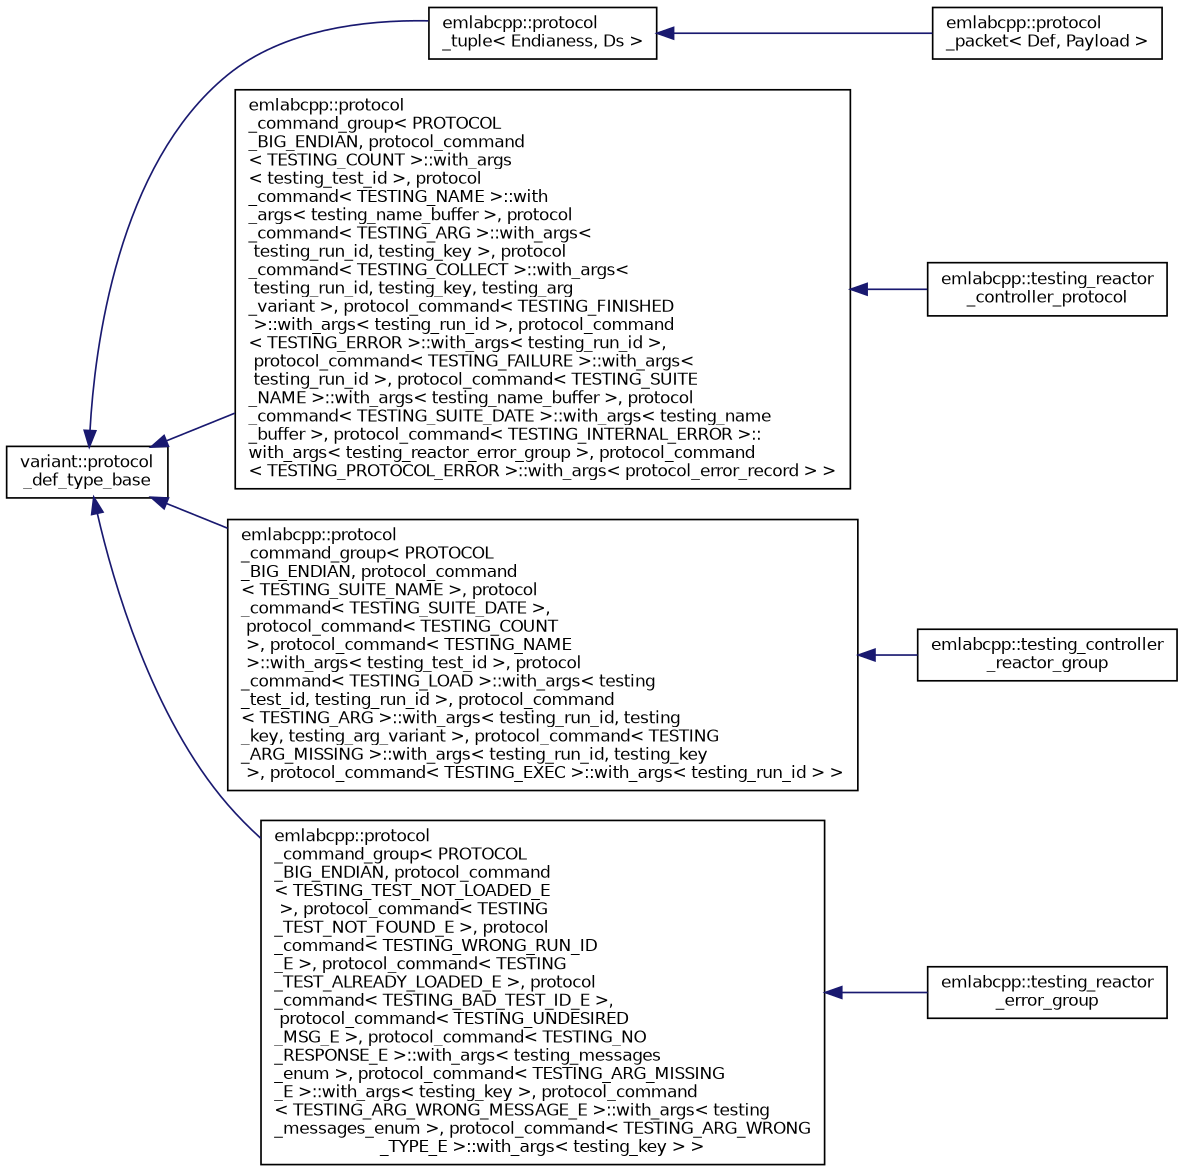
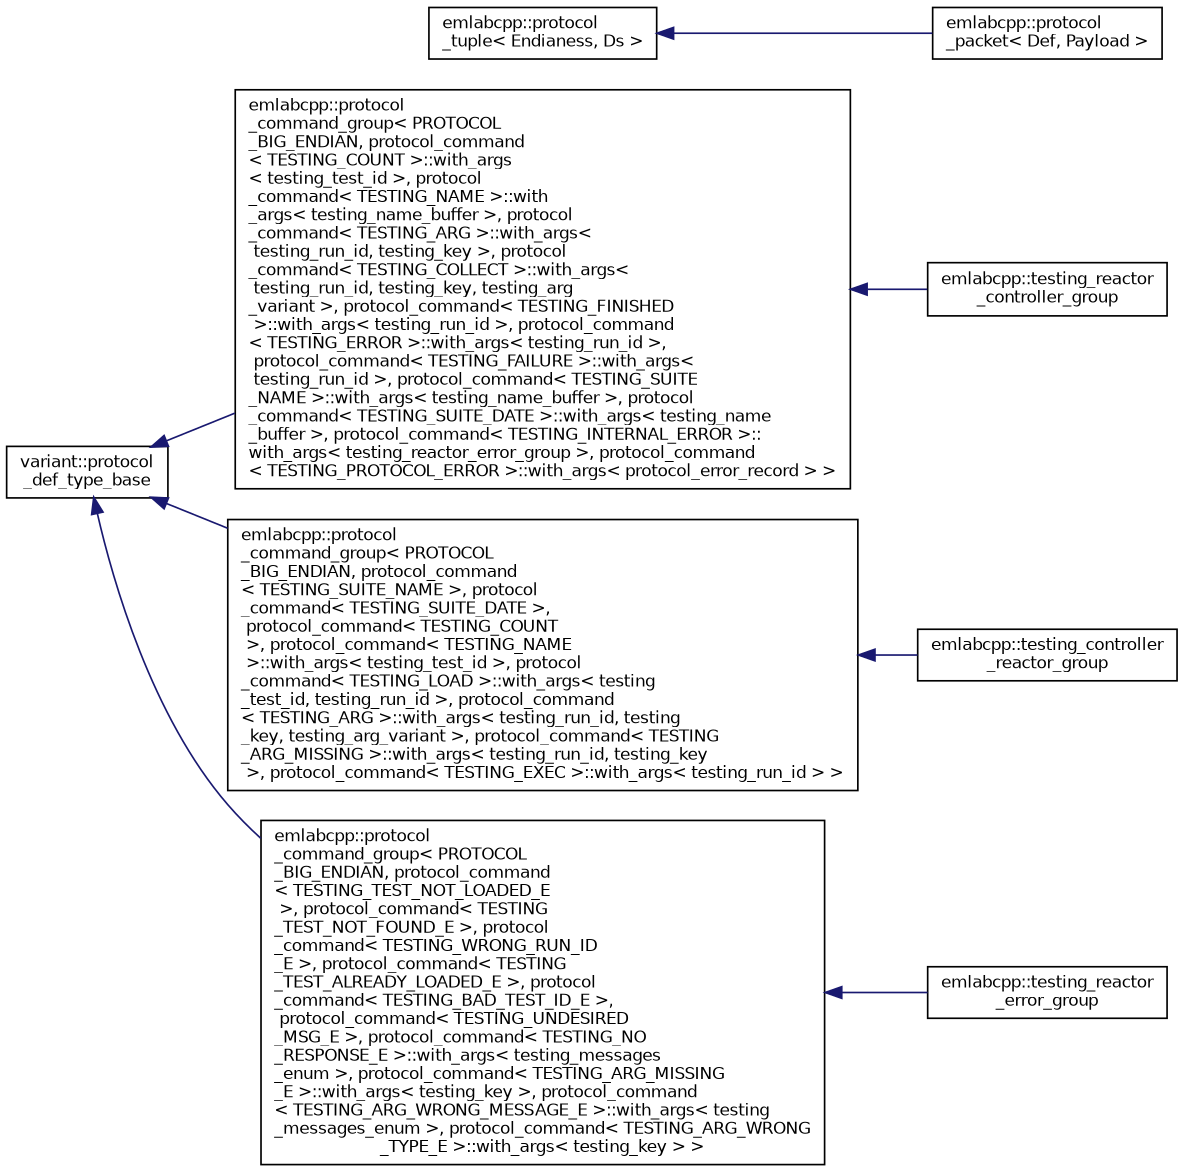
(170, 143) -> none
(1047, 289) -> (1047, 289)
